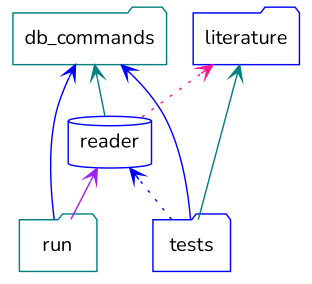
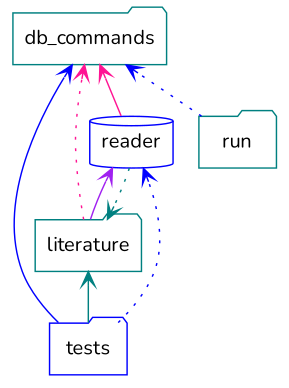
(246, 39) -> (88, 246)
(172, 95) -> (122, 187)
(101, 98) -> (113, 97)
(51, 147) -> (170, 95)
none -> (76, 149)
(81, 200) -> (98, 200)
